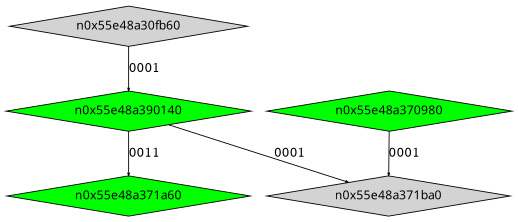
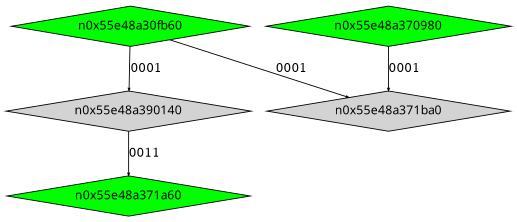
(129, 26) -> (130, 26)
(129, 111) -> (129, 111)
(257, 153) -> (258, 68)
